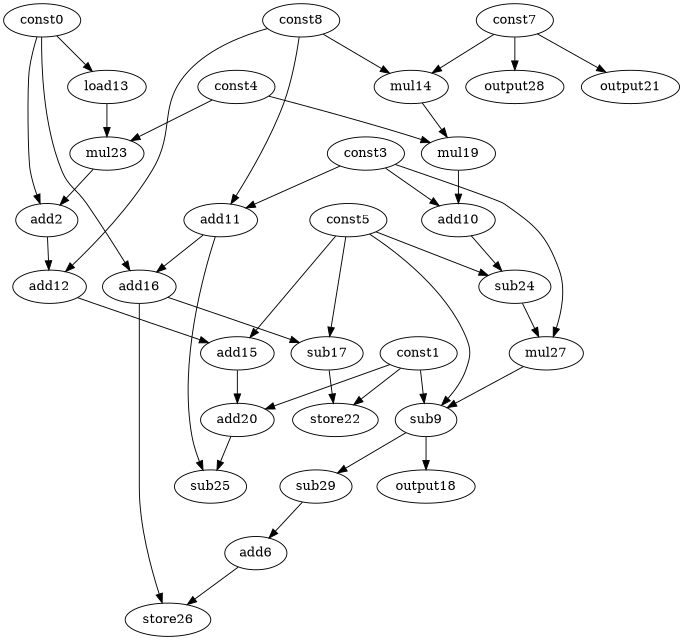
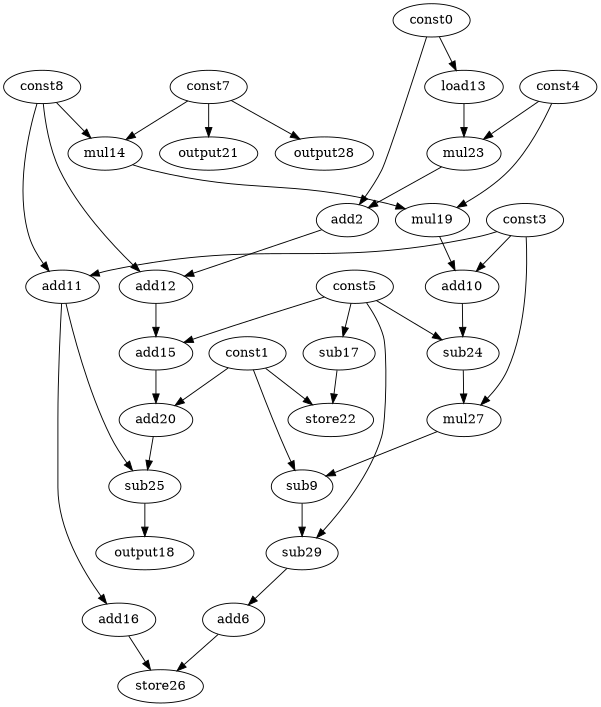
(58, 159) -> none
(447, 305) -> (384, 424)
(229, 318) -> none
(426, 449) -> (145, 515)
